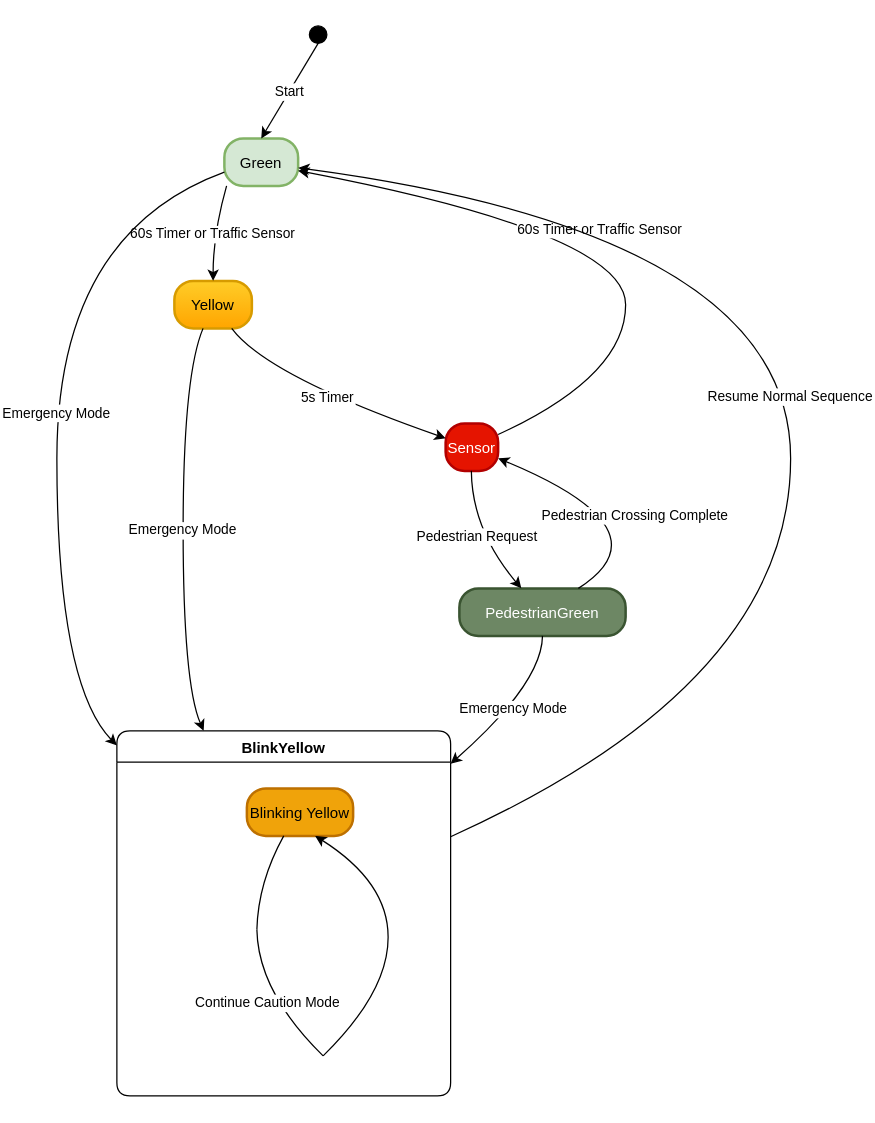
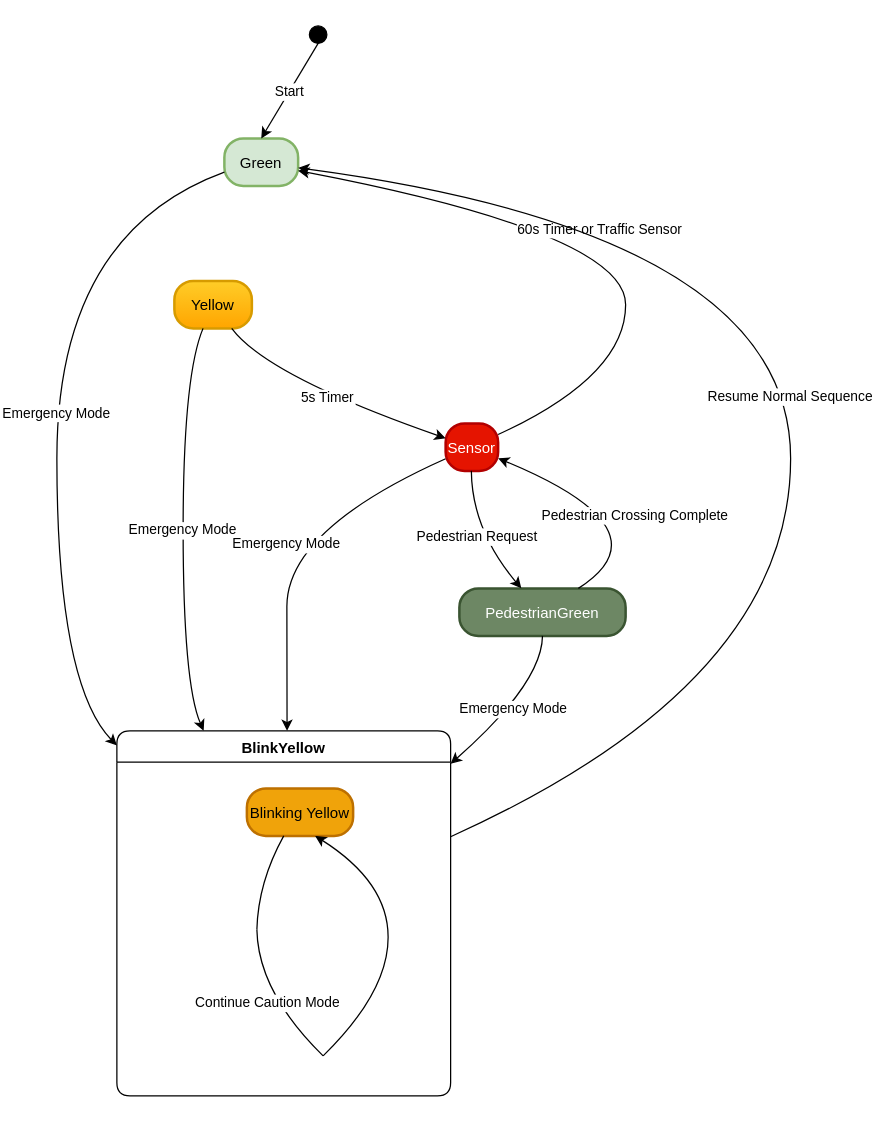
(217, 228) -> none
none -> (306, 554)
